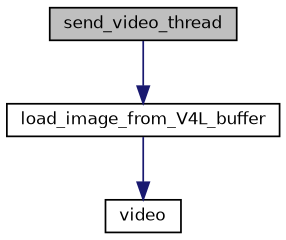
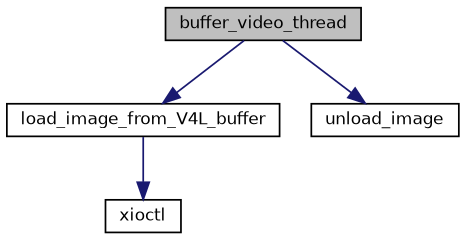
(143, 24) -> (263, 24)
none -> (385, 120)
(143, 216) -> (143, 216)
